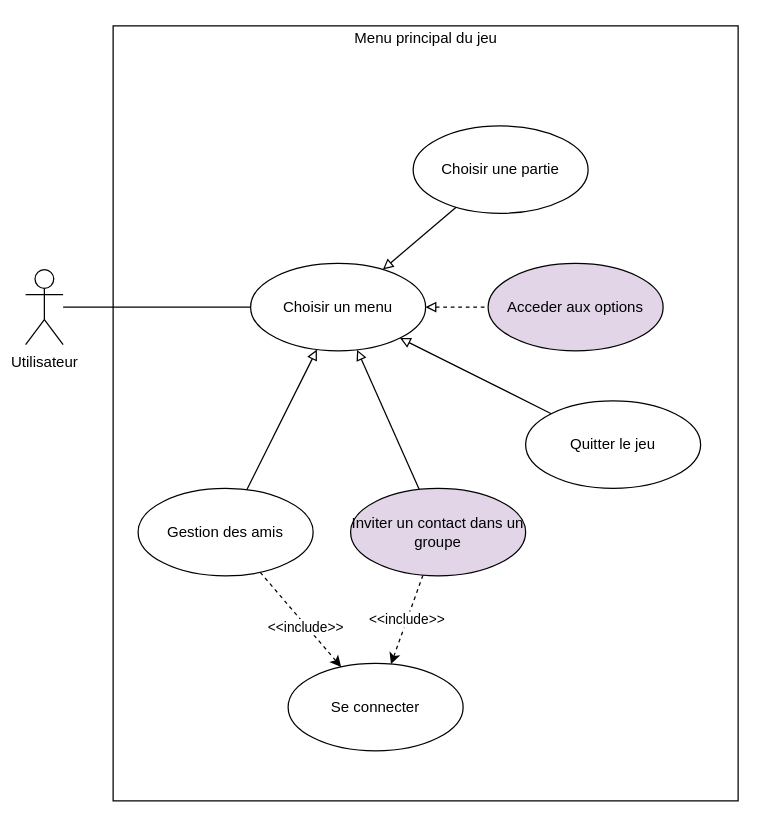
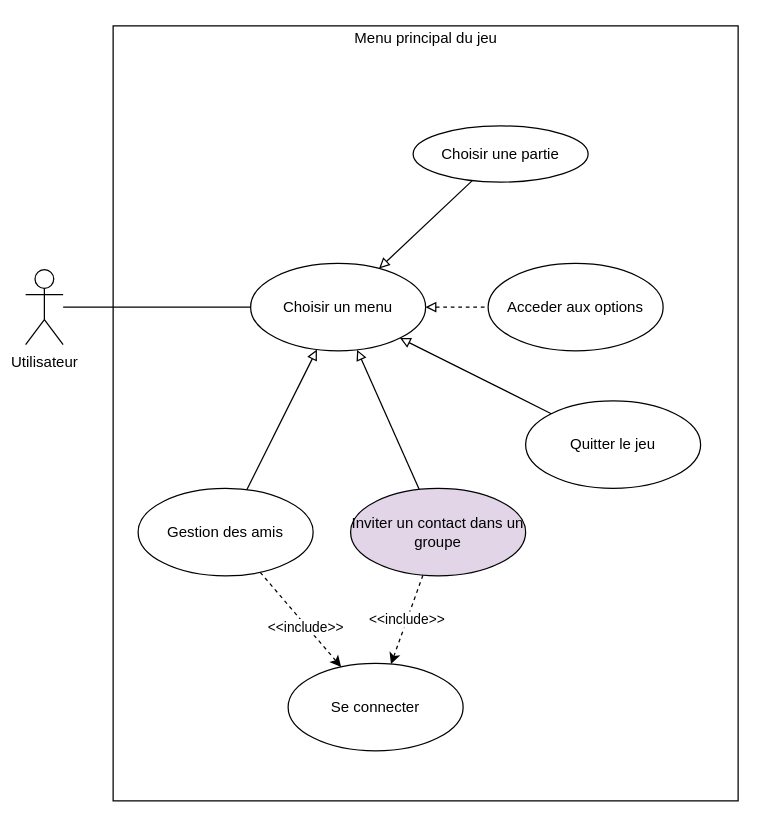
(501, 169) -> (501, 154)
(576, 307) -> (576, 307)
